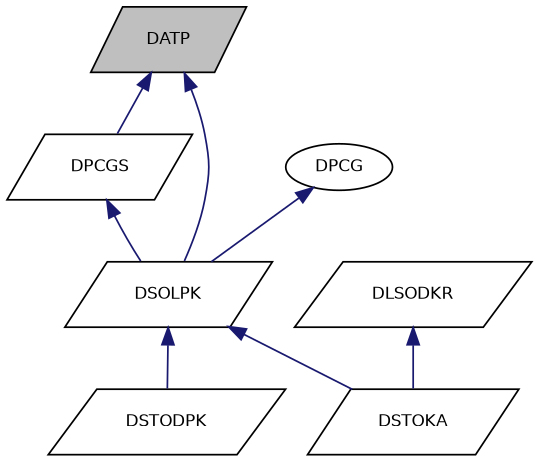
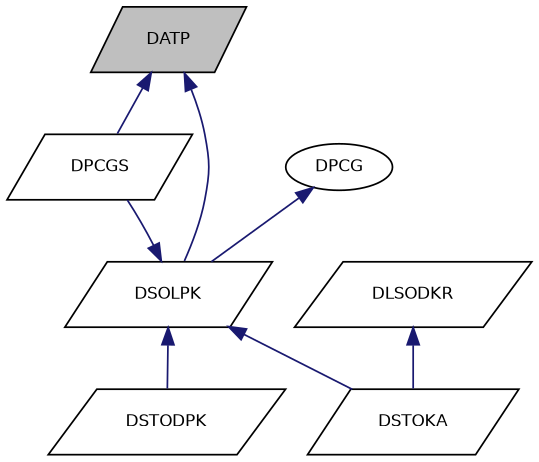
(127, 239) -> (141, 222)
